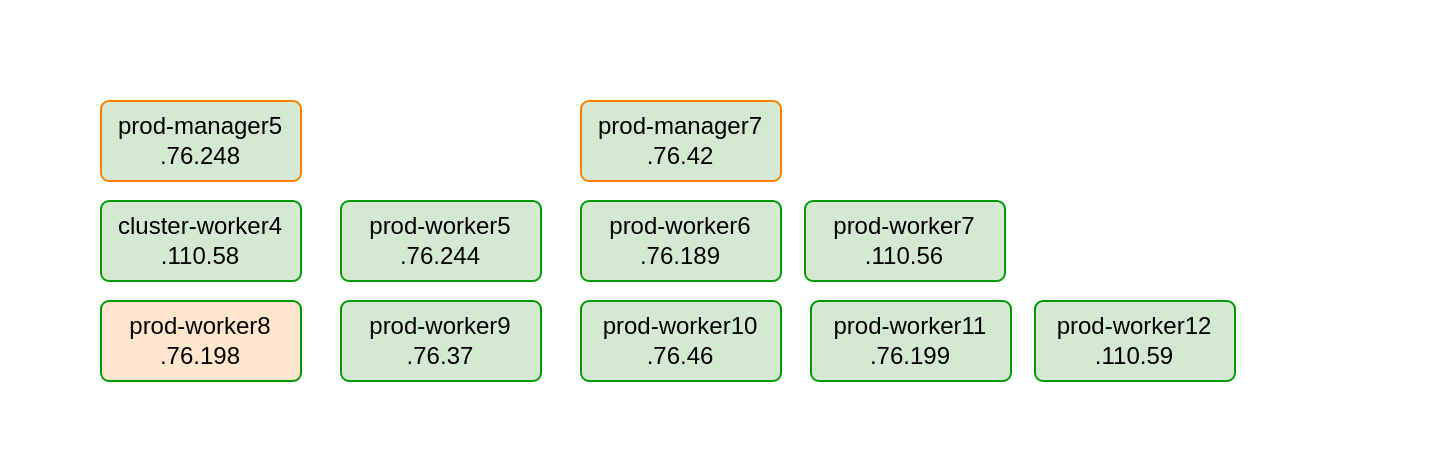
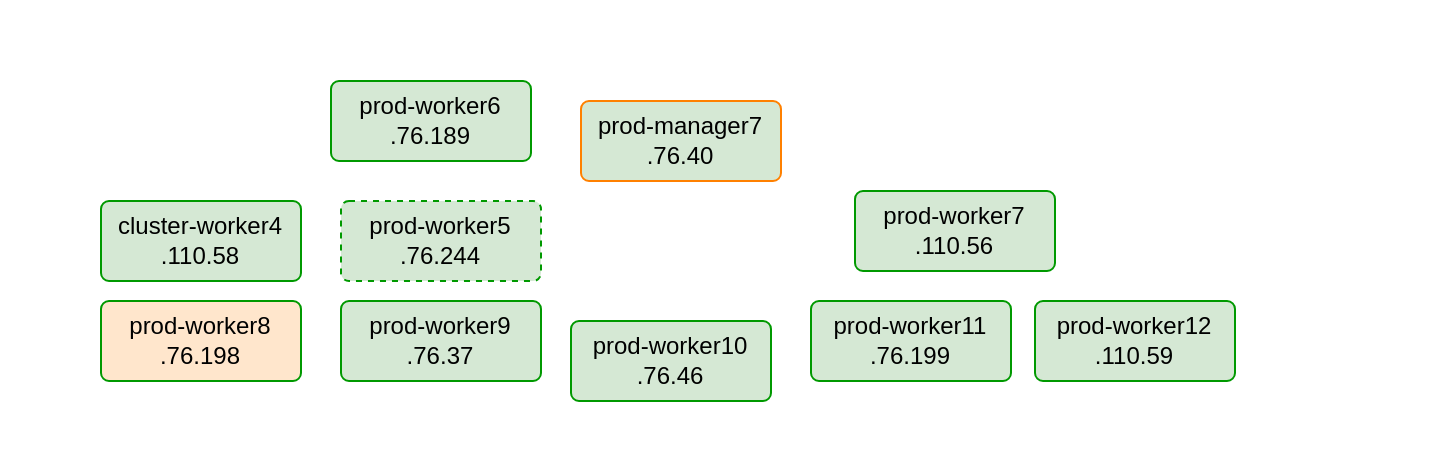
(201, 141) -> none
(681, 141) -> (681, 141)
(441, 241) -> (441, 241)
(681, 241) -> (431, 121)
(905, 241) -> (955, 231)
(681, 341) -> (671, 361)
